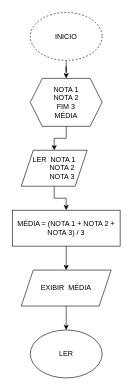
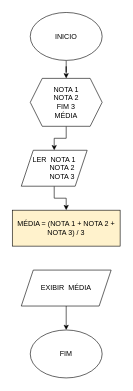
(66, 36) -> (66, 36)
(66, 228) -> (66, 228)
(66, 264) -> none
(66, 354) -> (66, 354)
